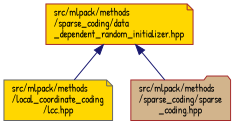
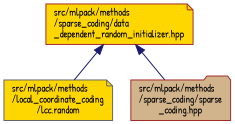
(58, 100) -> (58, 100)
